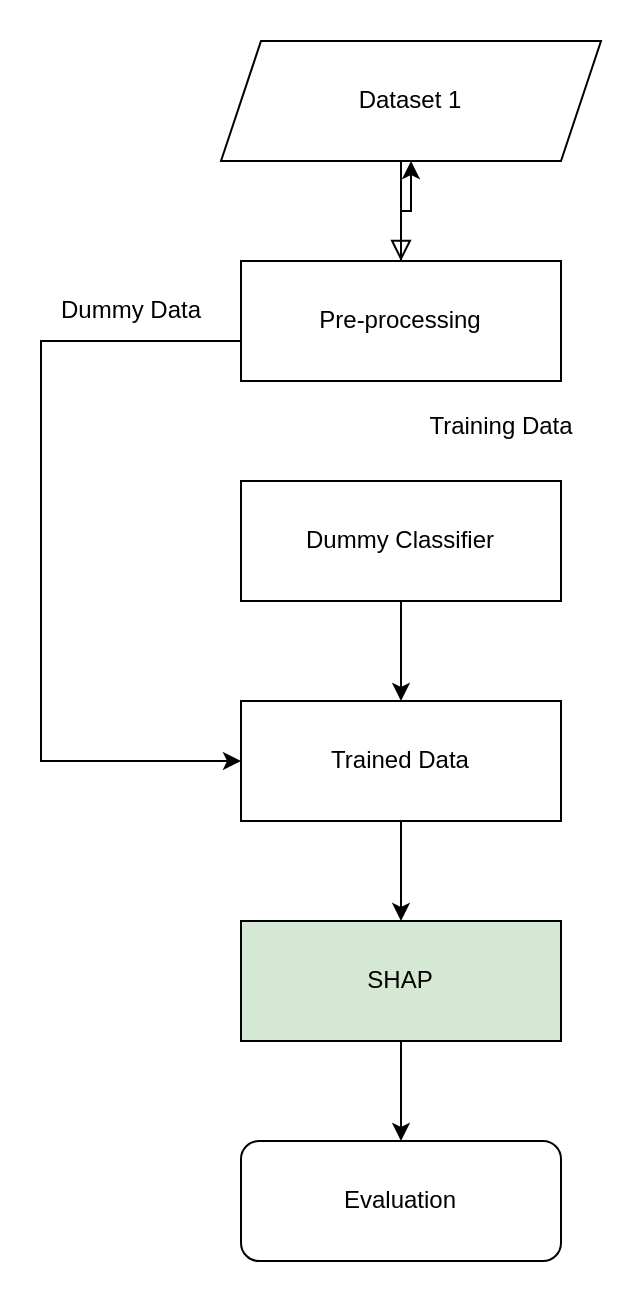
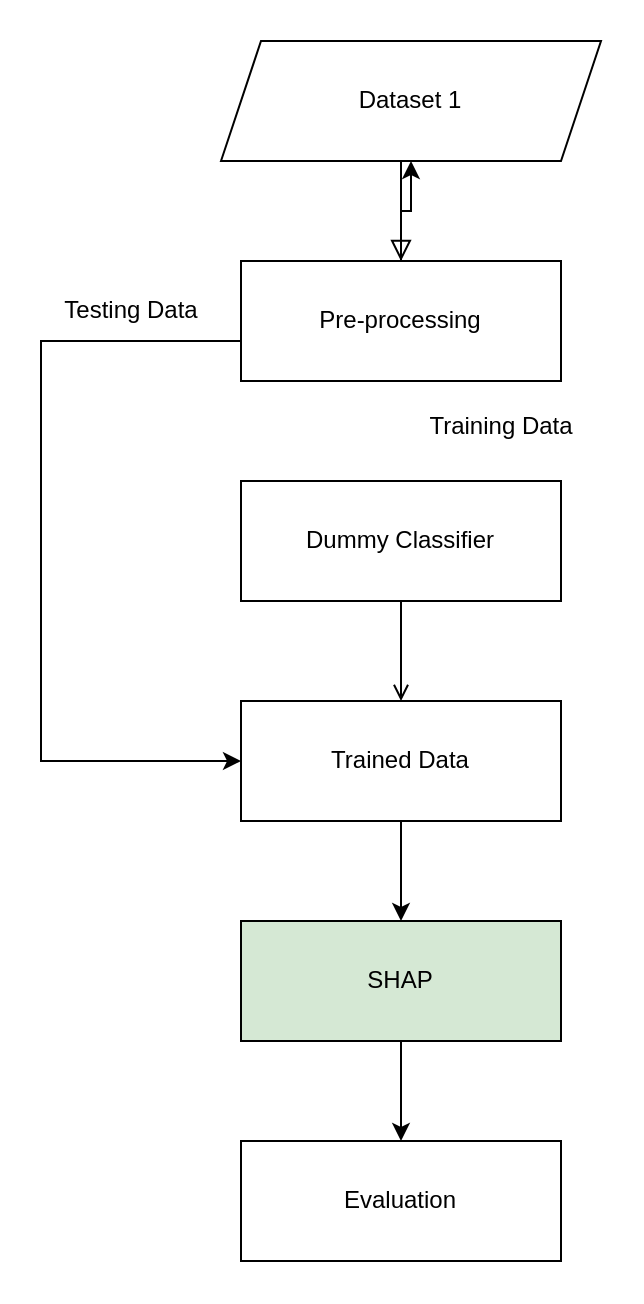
(132, 311) -> (132, 311)
(401, 686) -> (401, 688)
(401, 1201) -> (401, 1201)
